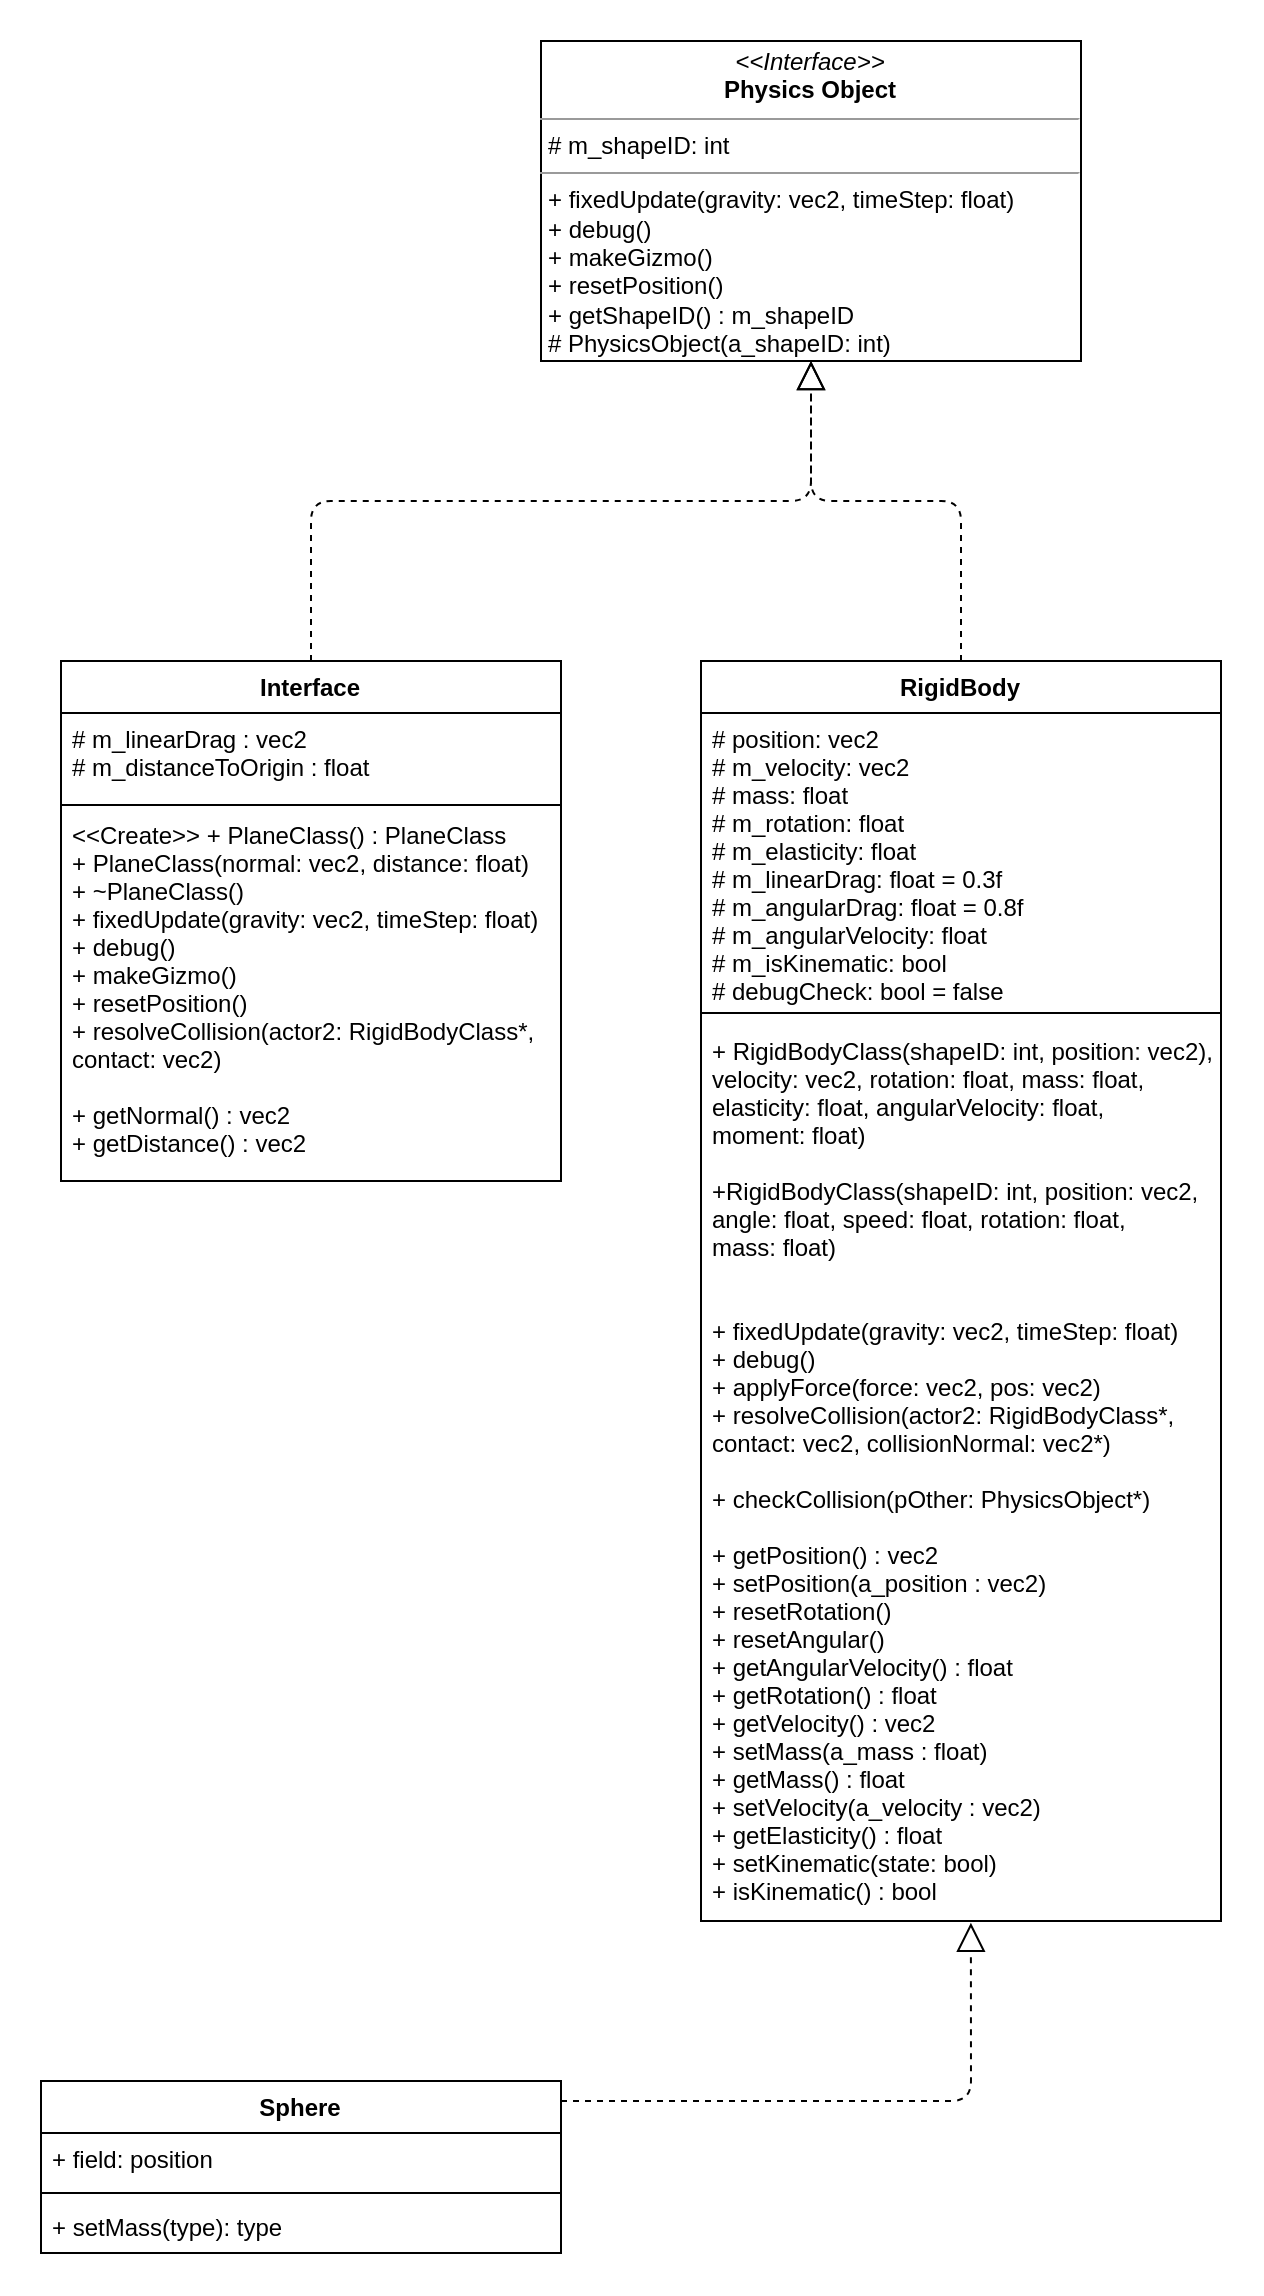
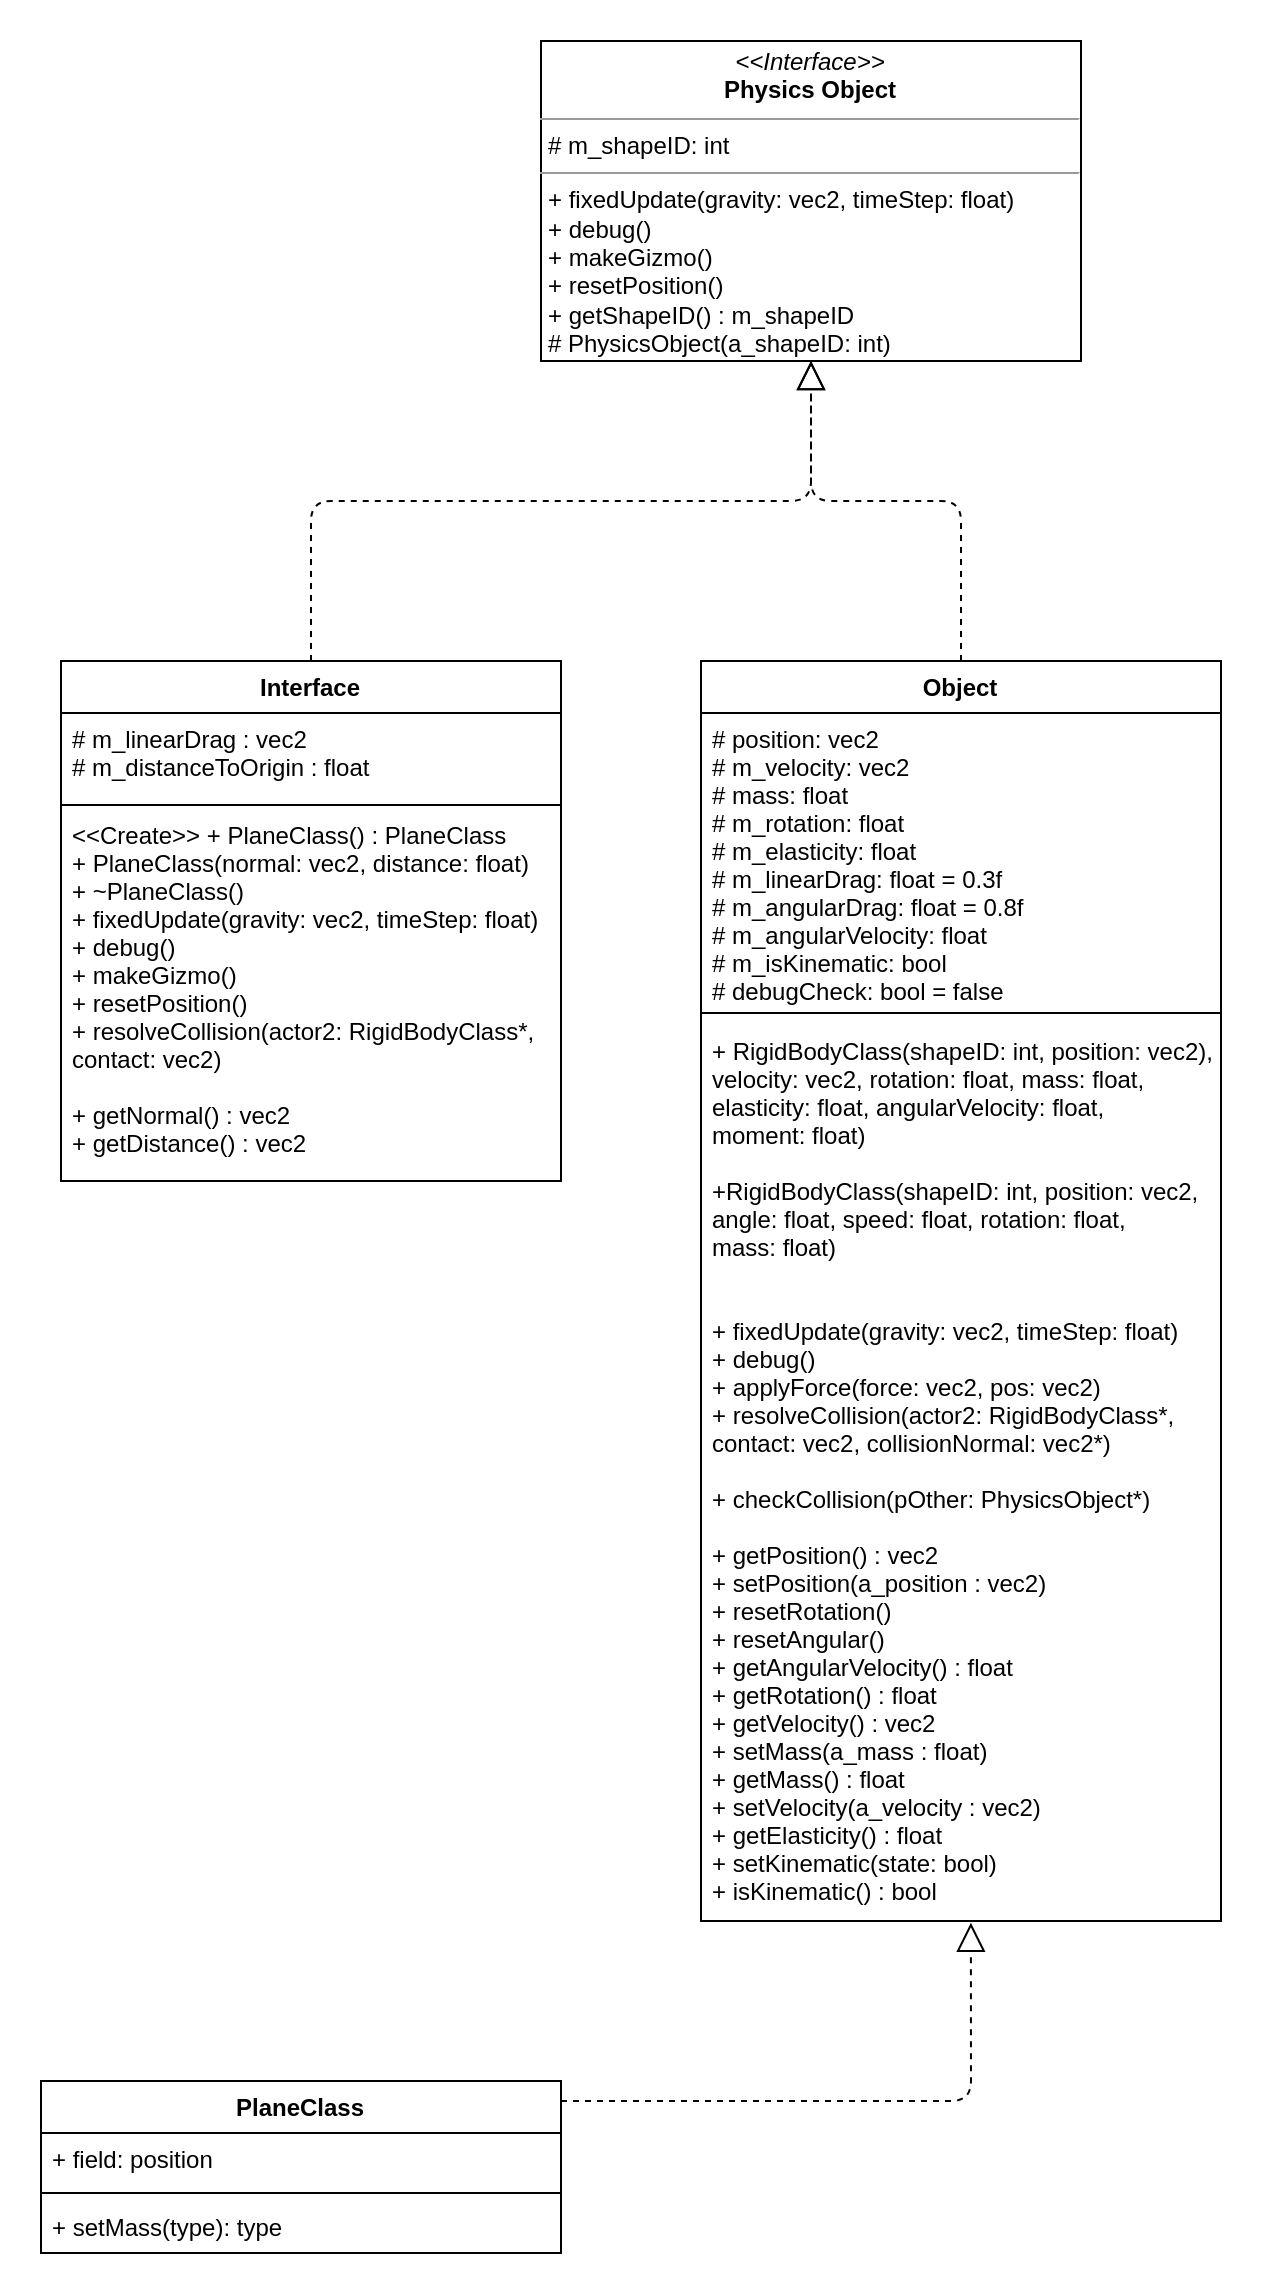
(960, 688) -> (960, 688)
(300, 2108) -> (300, 2108)
